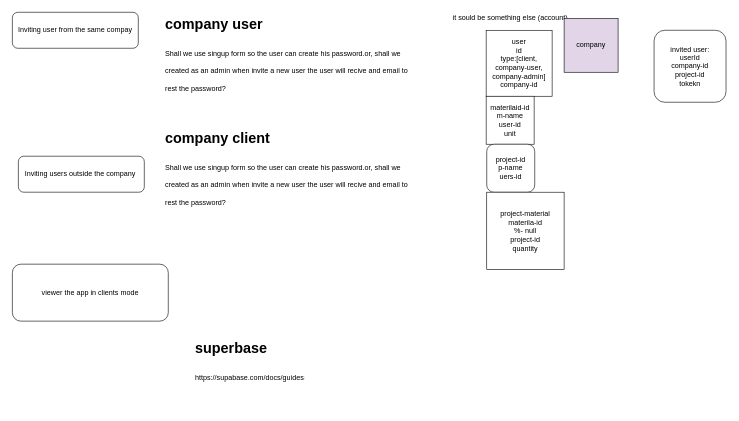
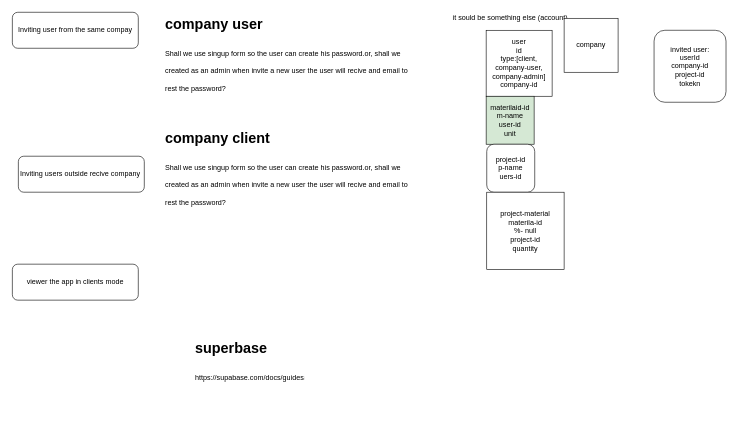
(591, 45) -> (591, 45)
(510, 120) -> (510, 120)
(81, 174) -> (81, 174)
(90, 293) -> (75, 282)
